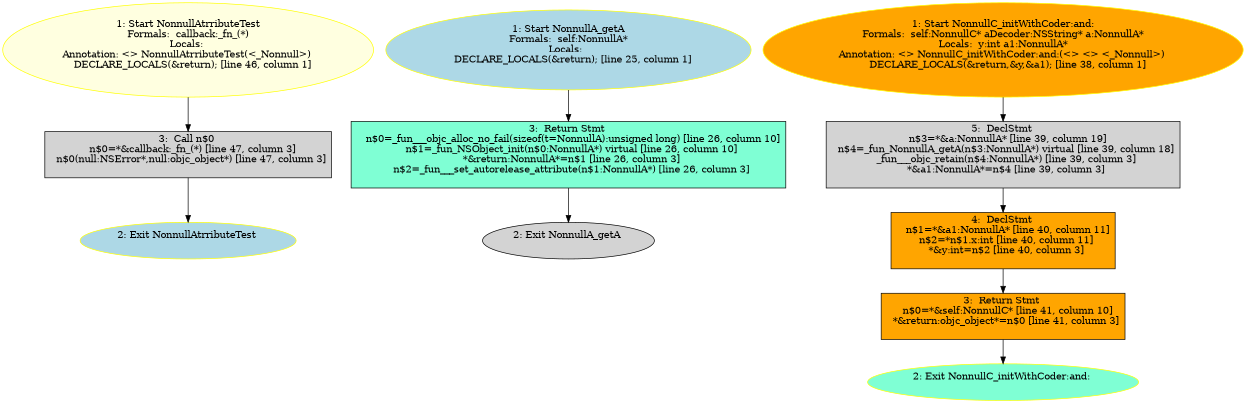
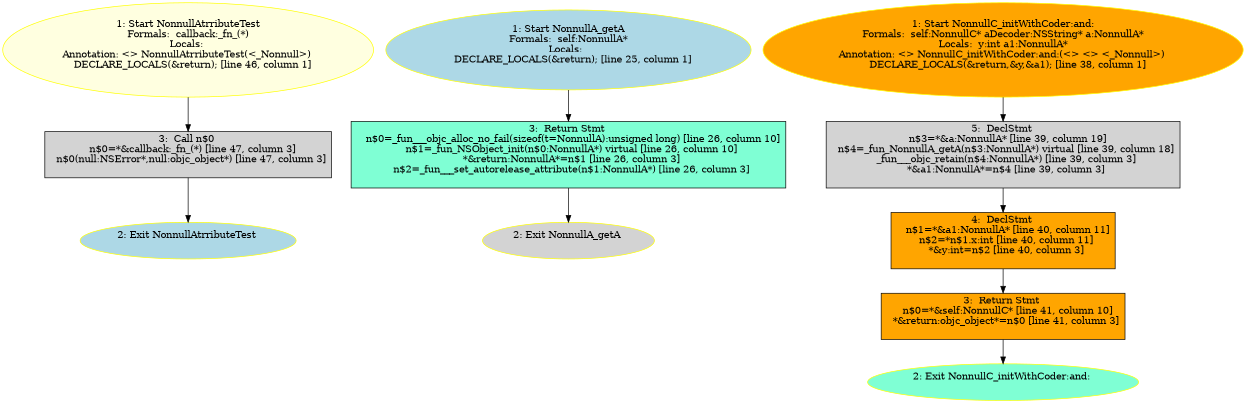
(568, 241) -> (568, 241)
